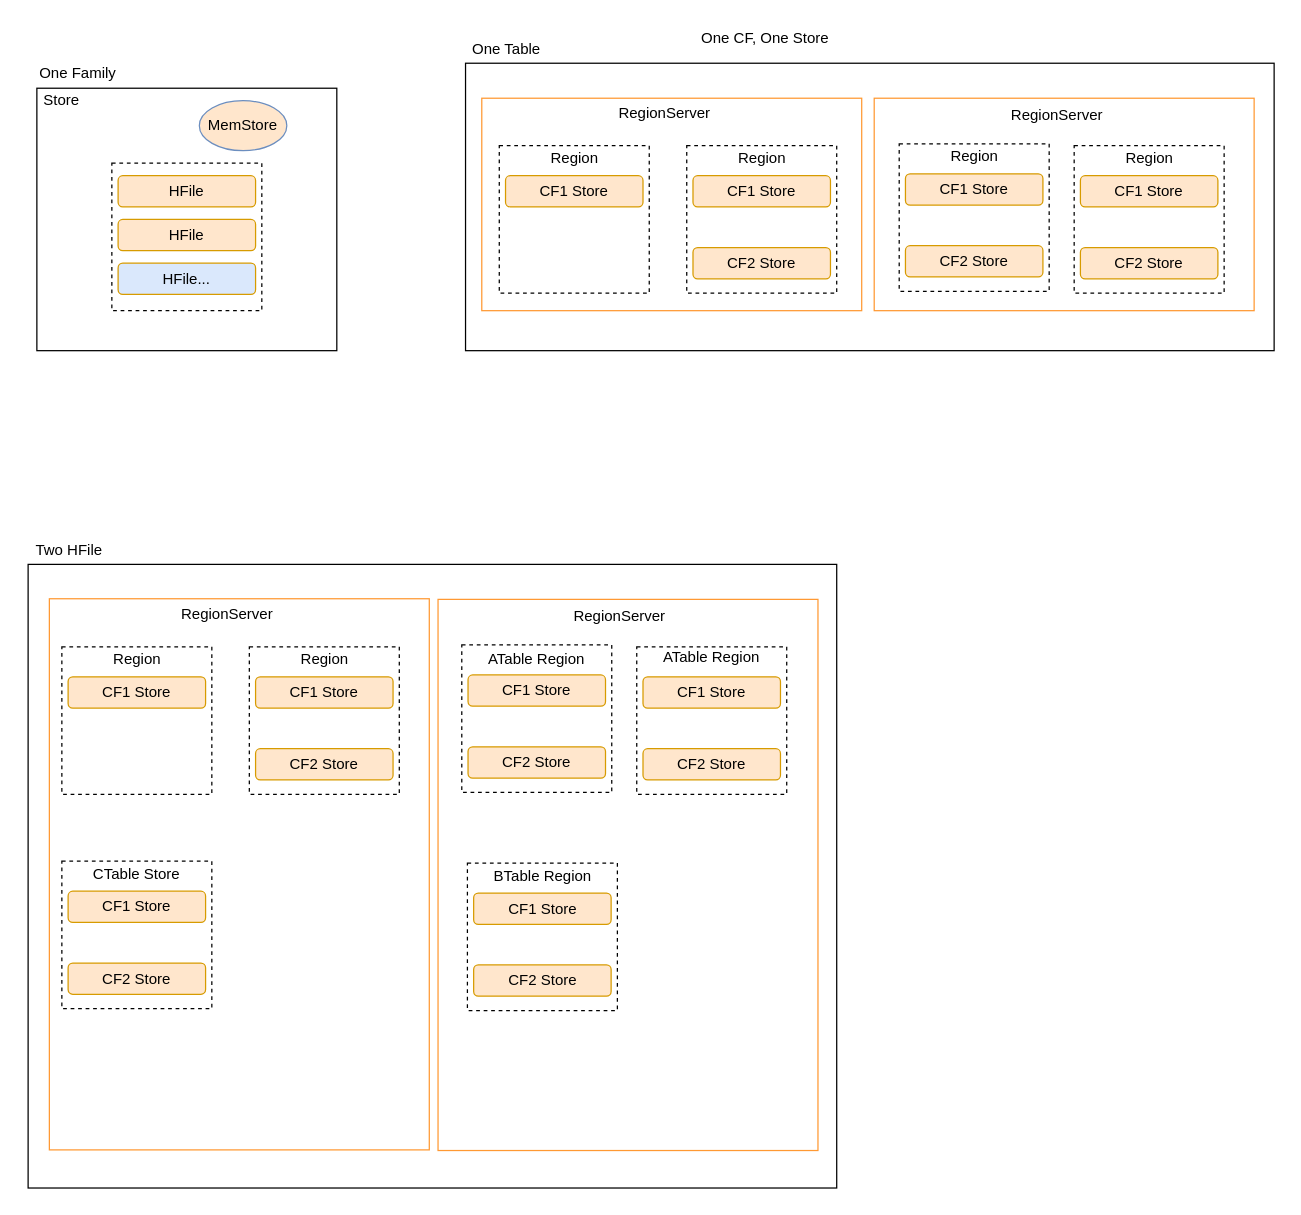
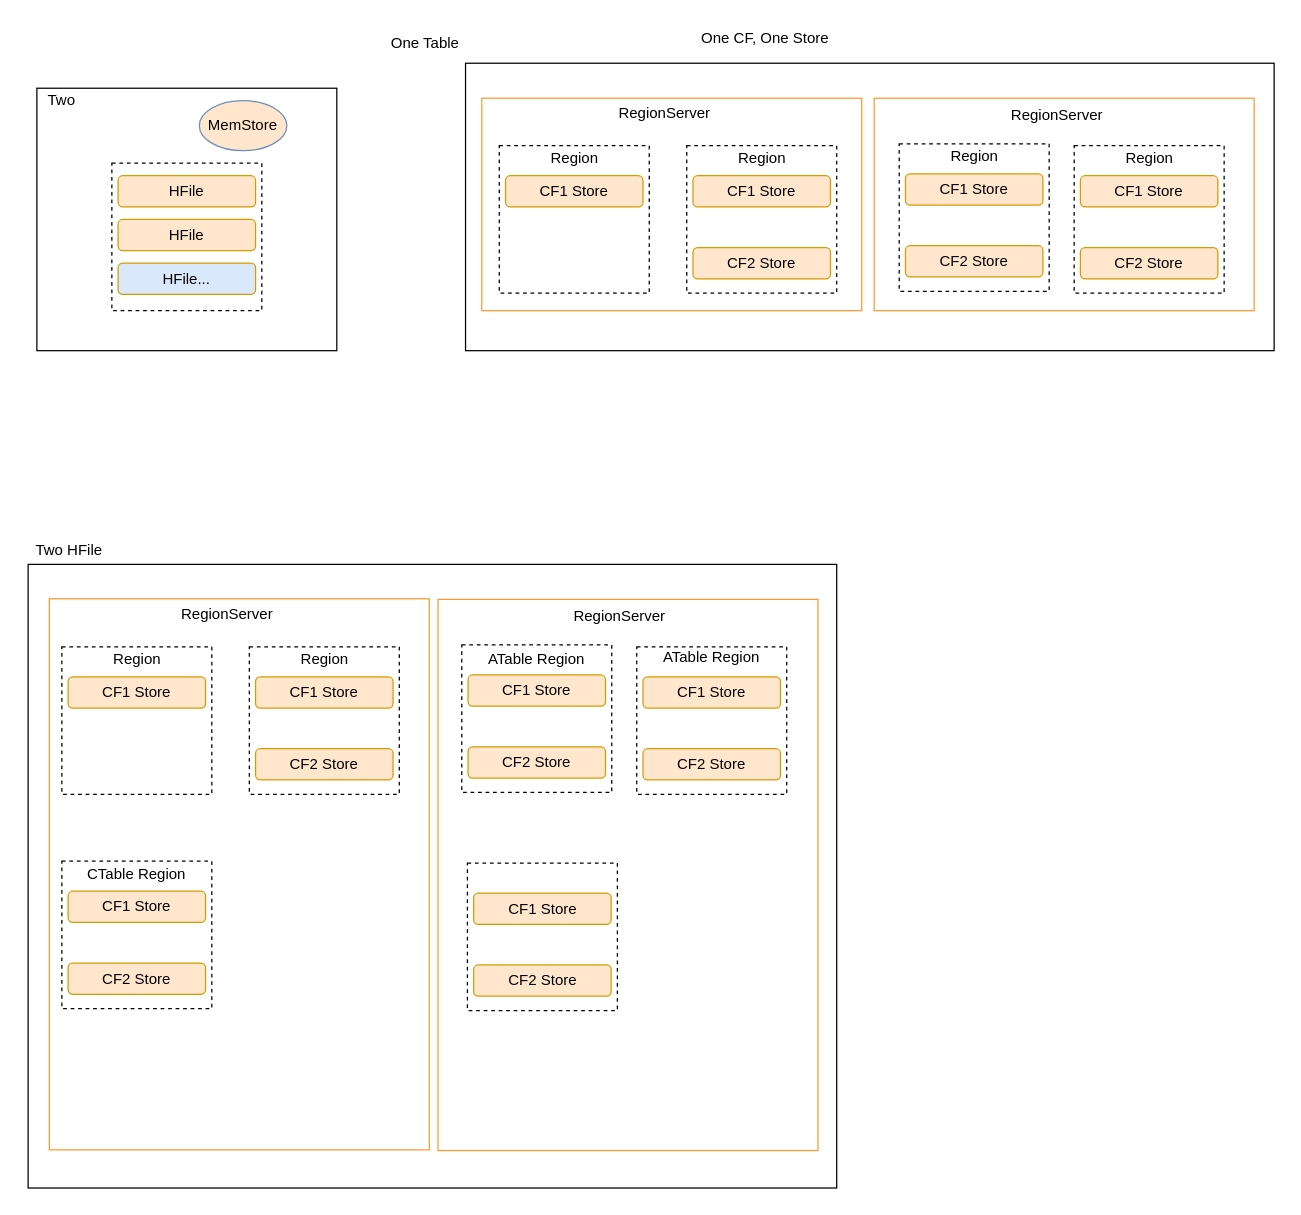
(507, 49) -> (426, 43)
(78, 73) -> none
(62, 101) -> (62, 101)
(137, 874) -> (137, 874)
(543, 876) -> none
